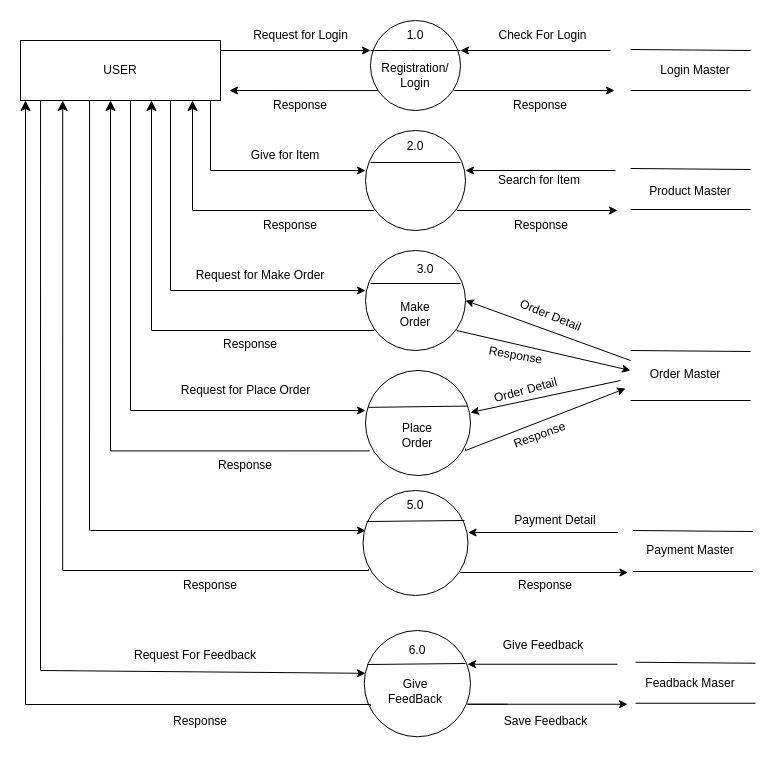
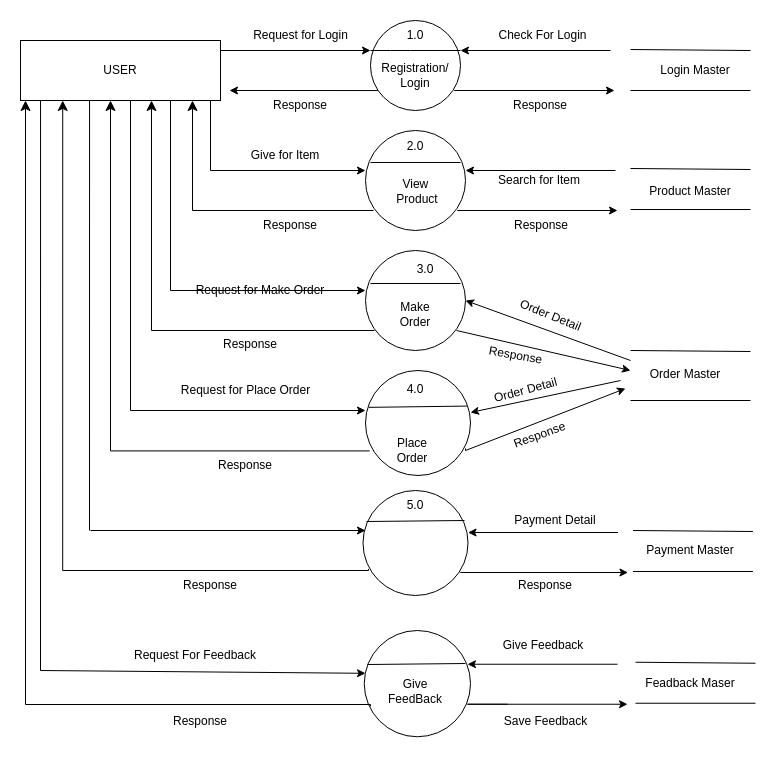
none -> (418, 192)
(261, 276) -> (261, 291)
none -> (416, 390)
(417, 436) -> (412, 451)
(417, 651) -> none
